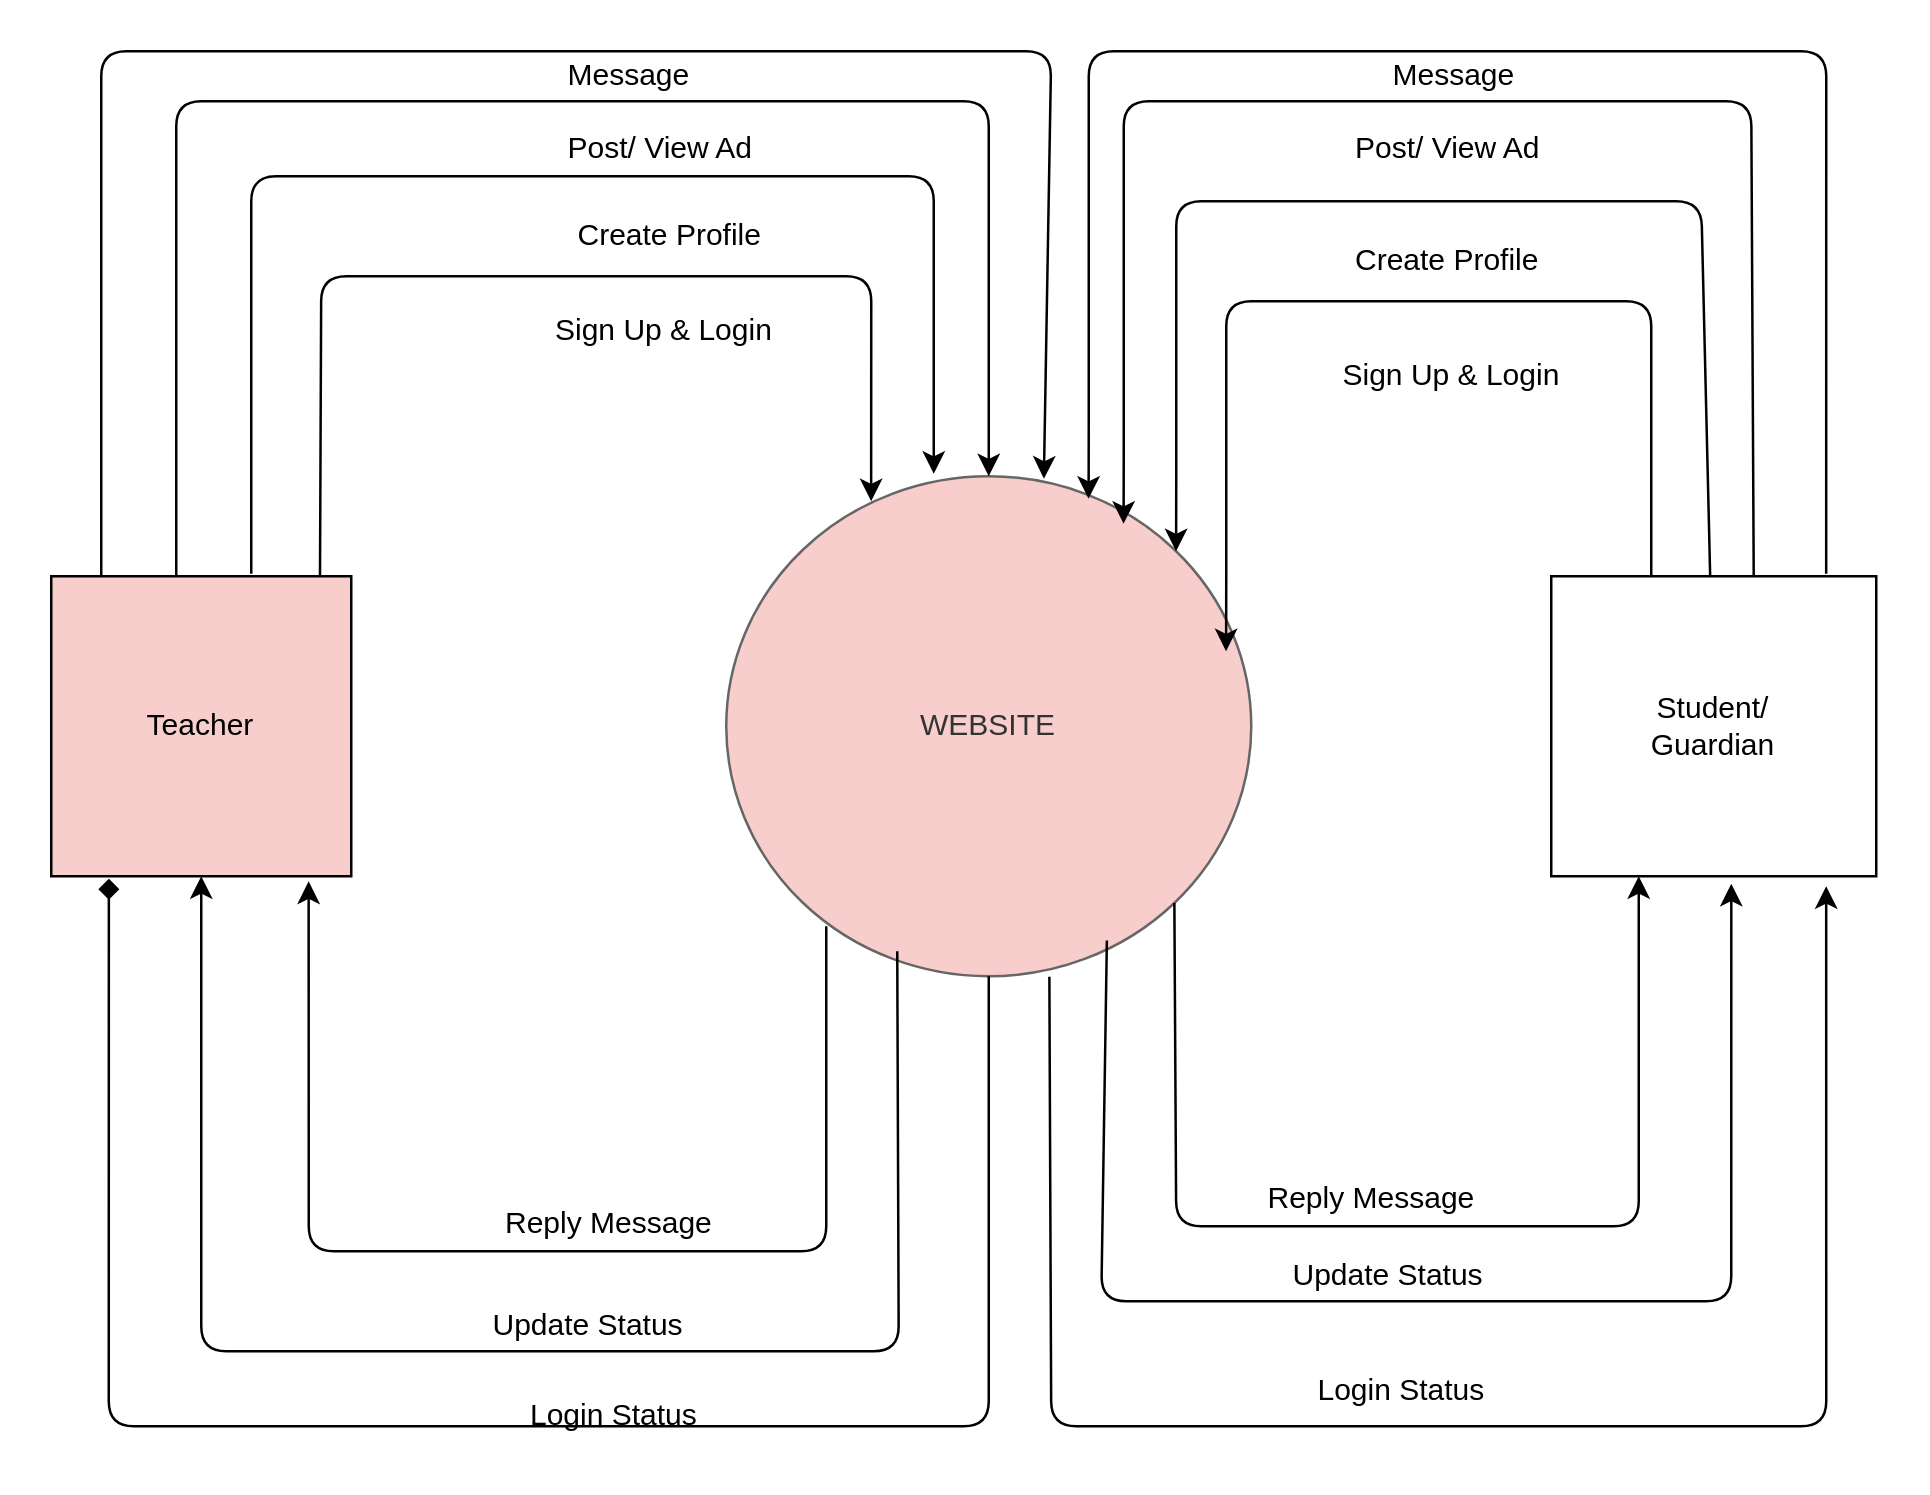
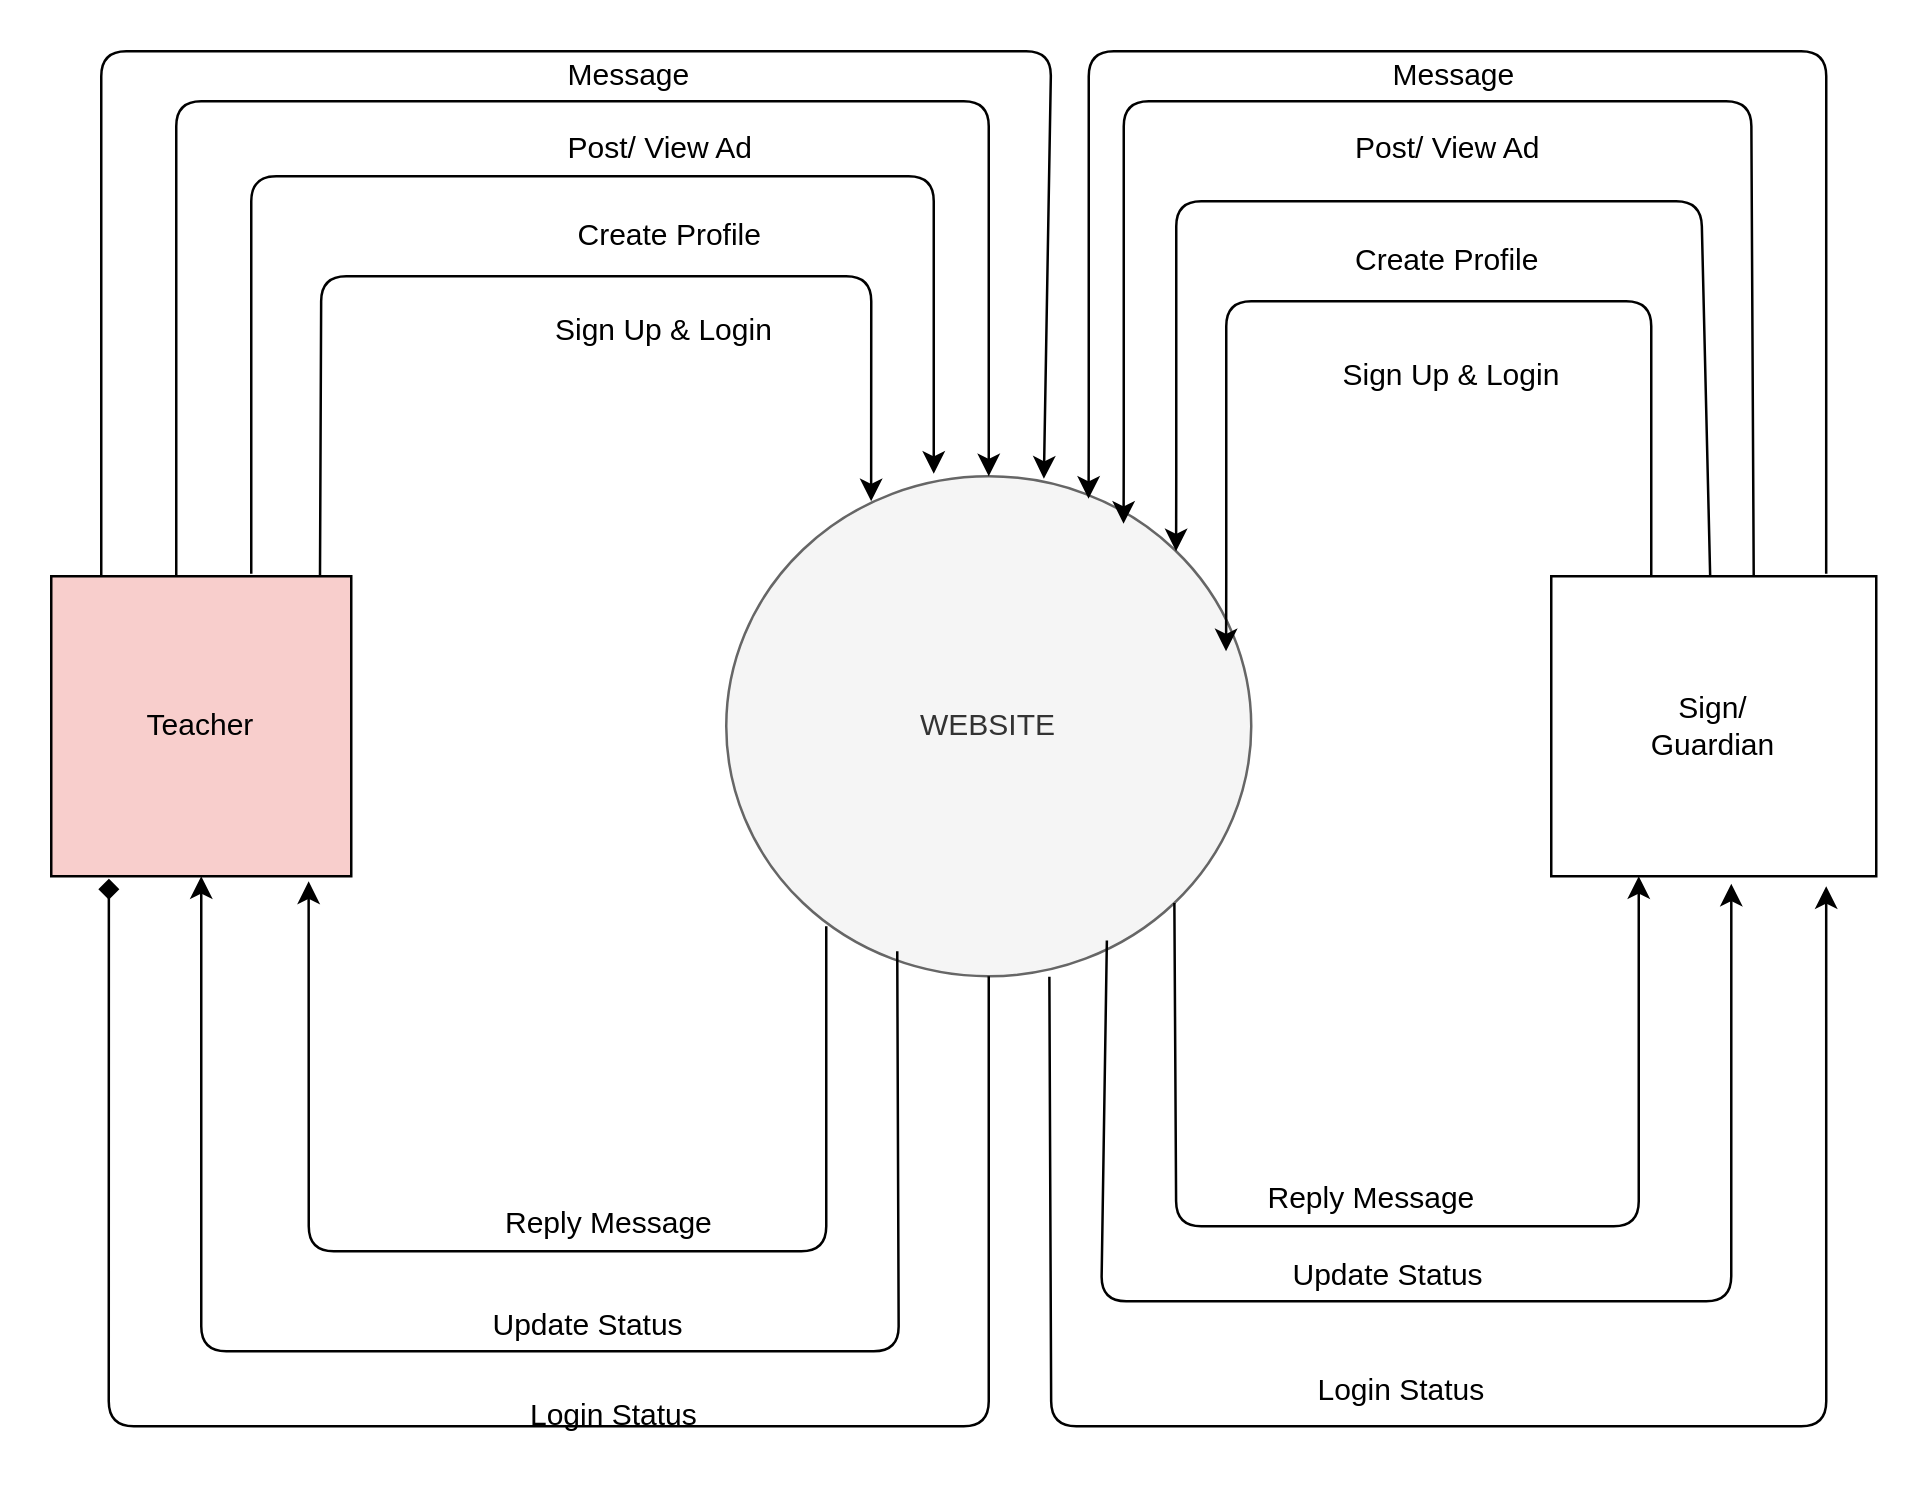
(989, 726) -> (989, 726)
(1714, 726) -> (1714, 726)
